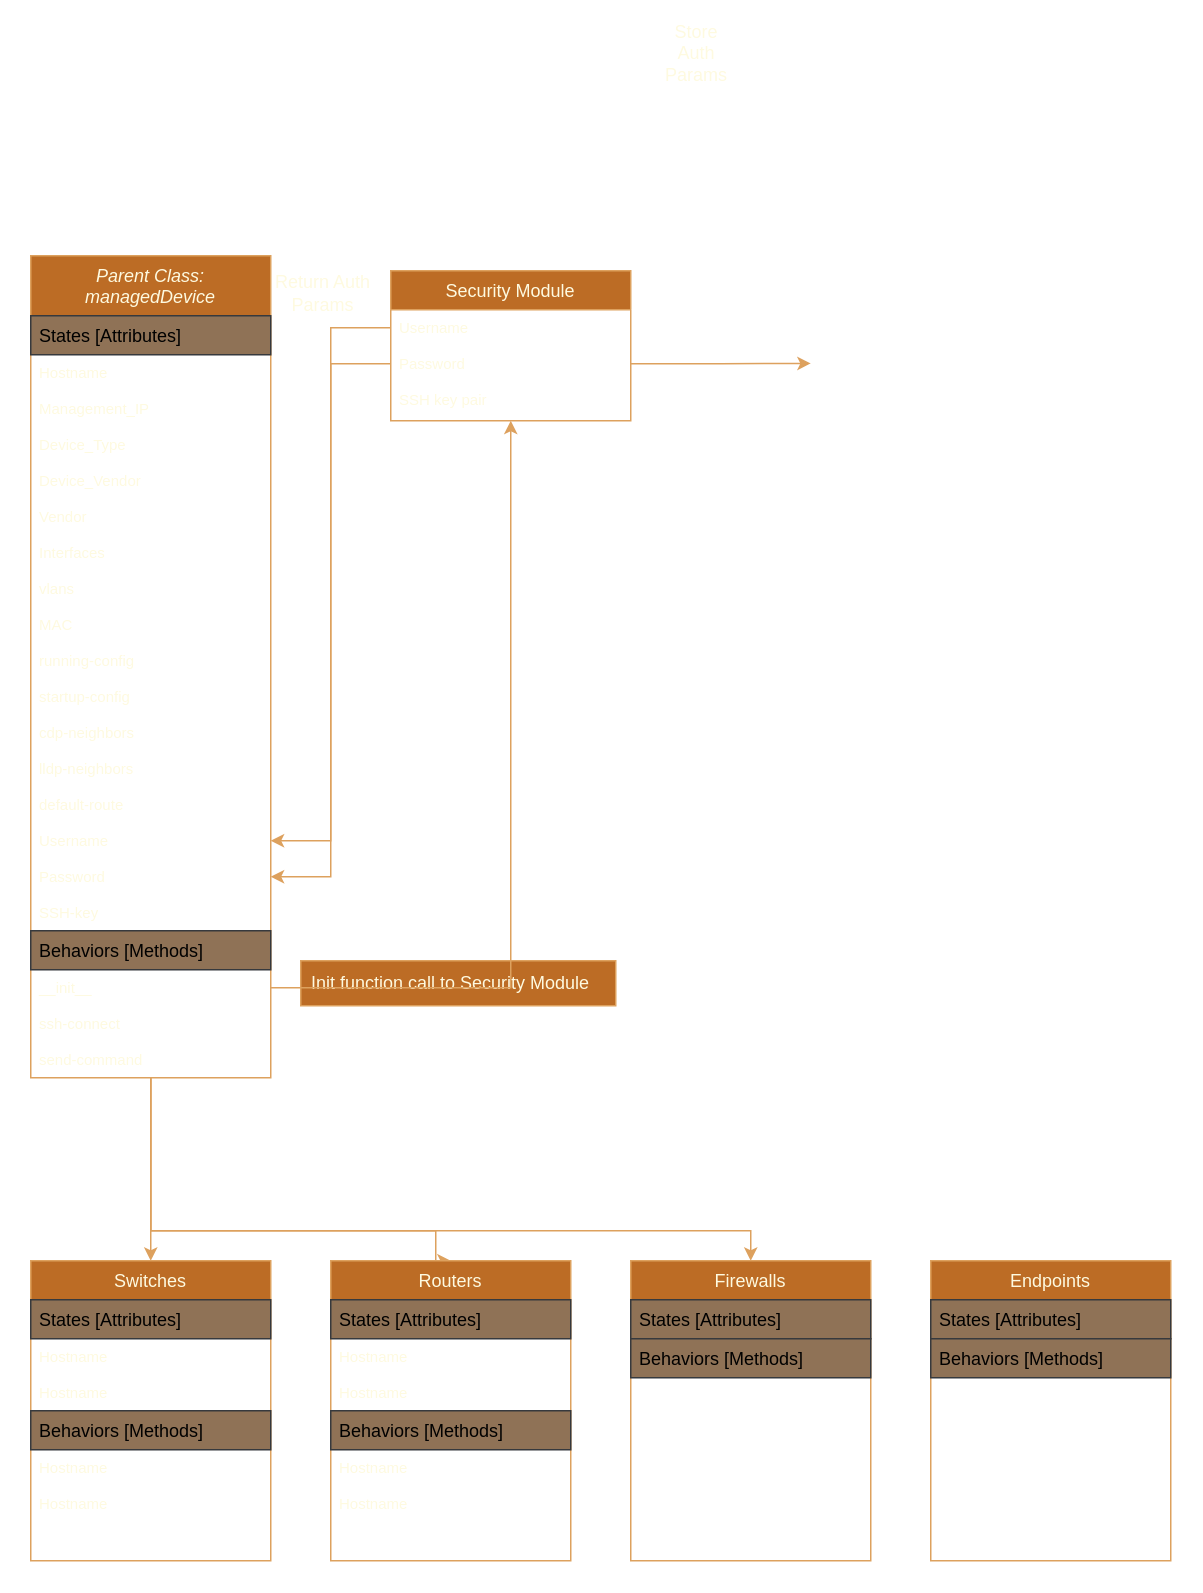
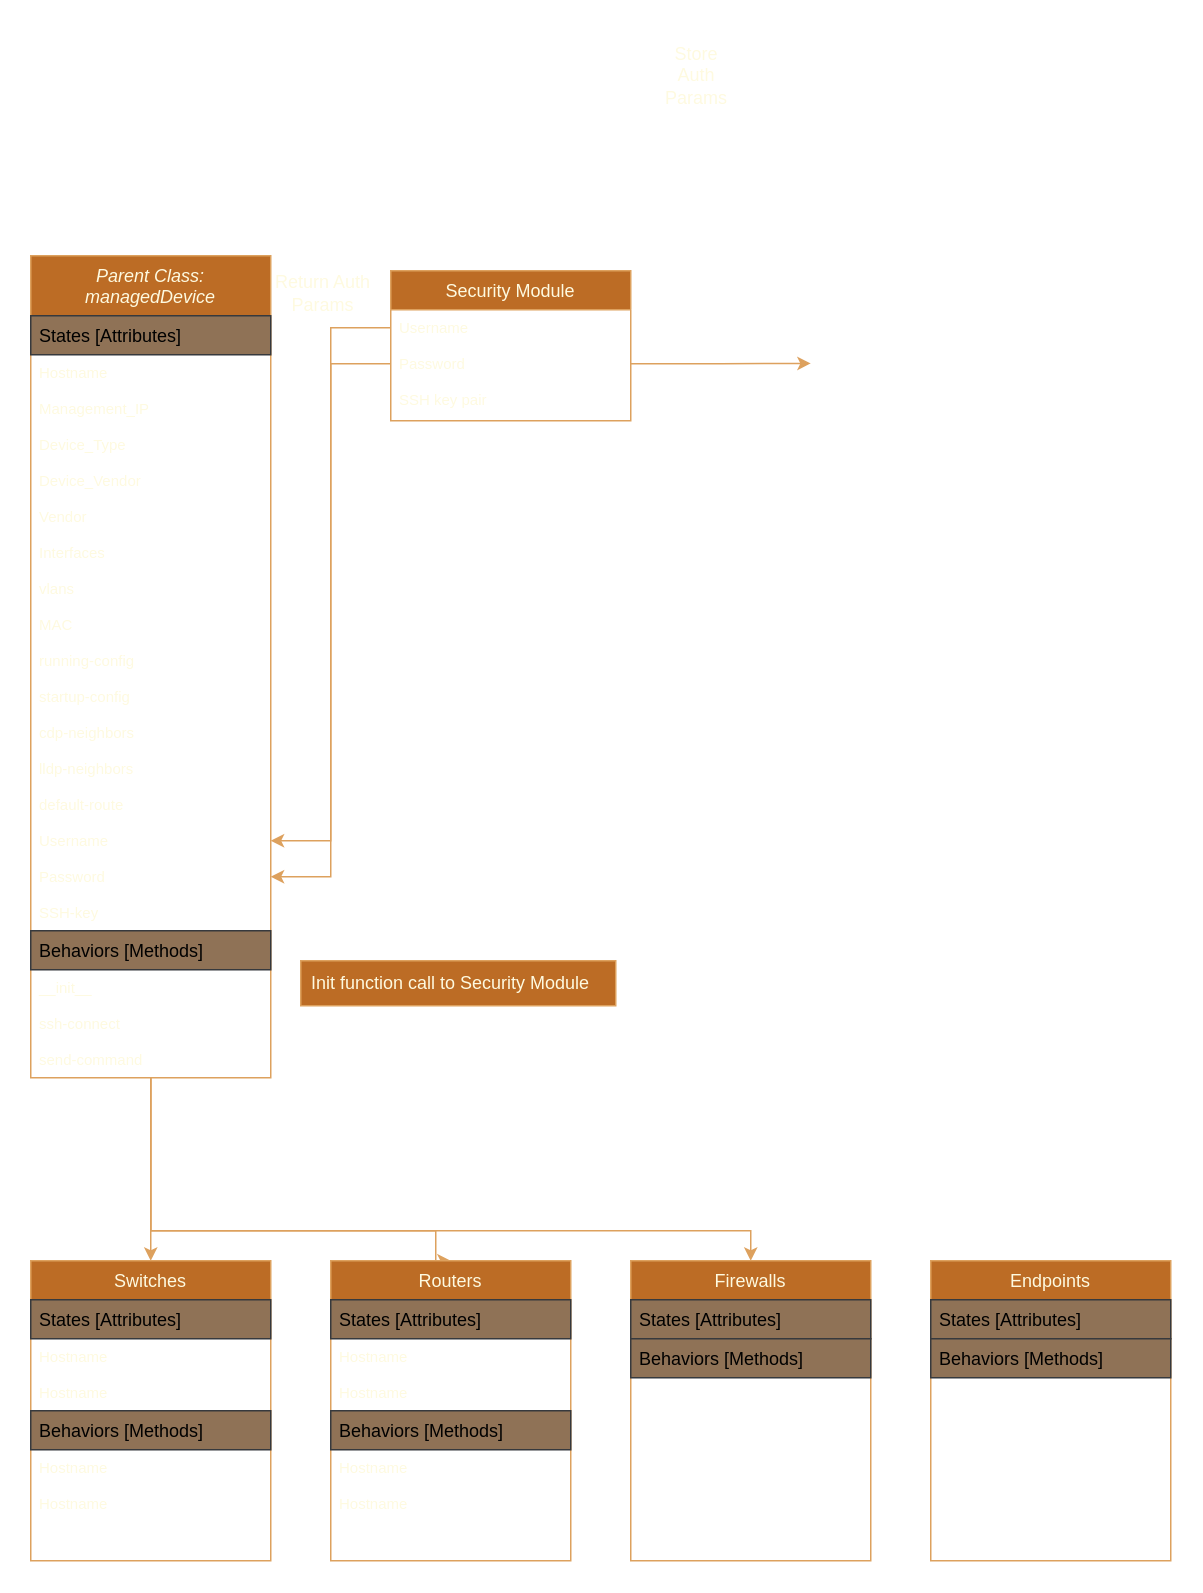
(697, 53) -> (697, 76)
(511, 696) -> none
